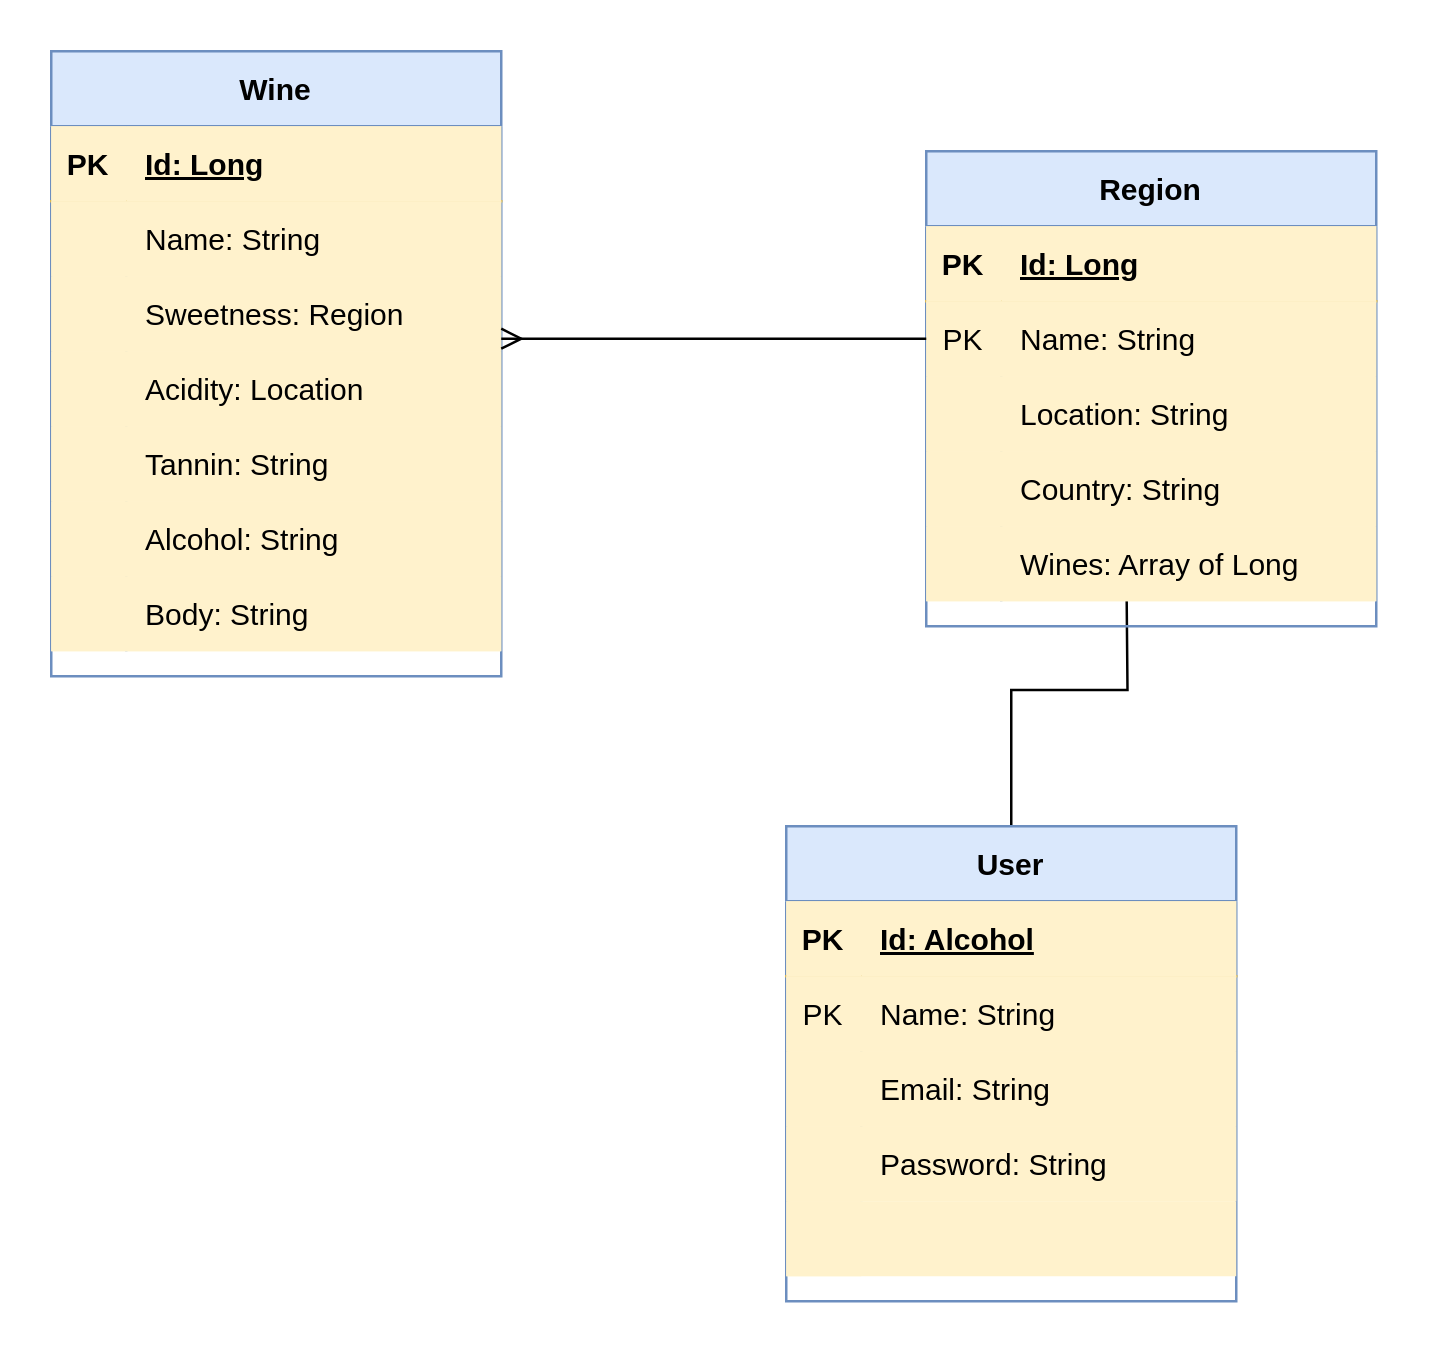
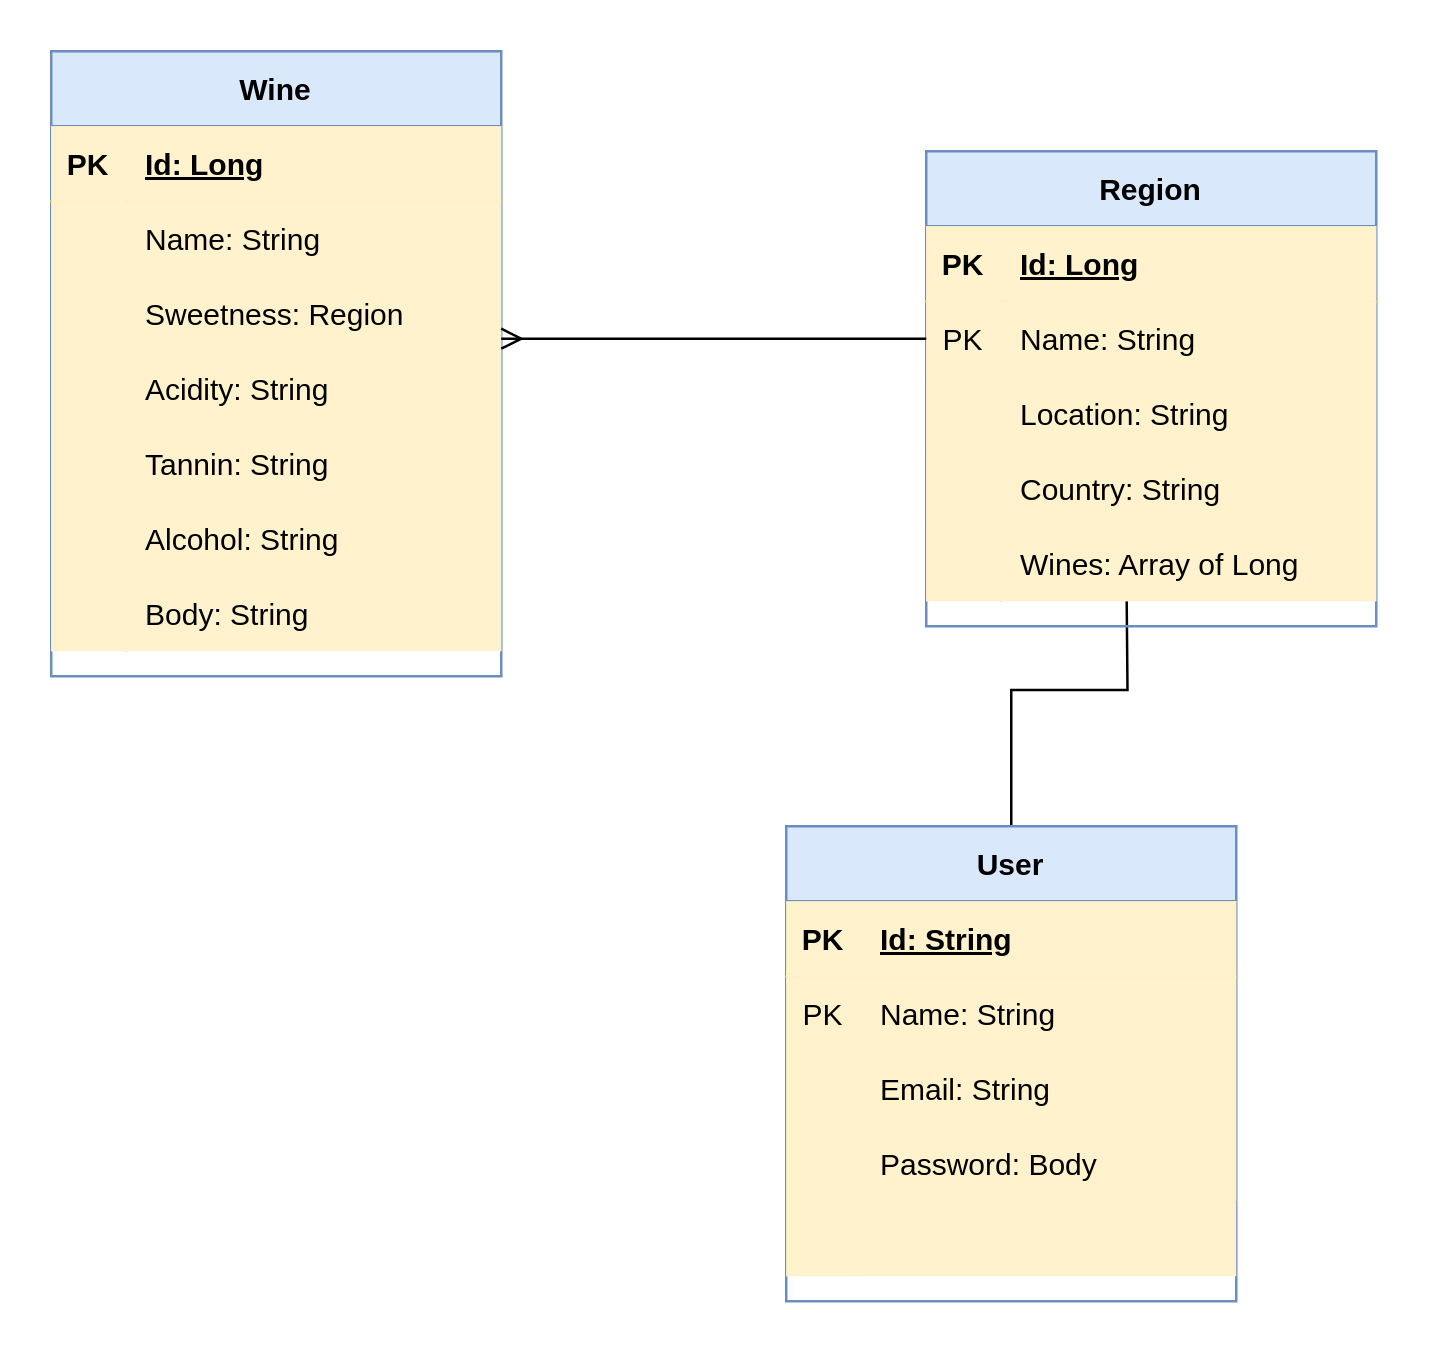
(268, 390) -> (252, 390)
(957, 940) -> (952, 940)
(1003, 1165) -> (990, 1165)
